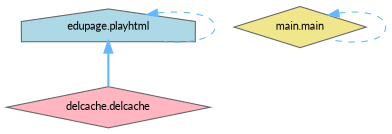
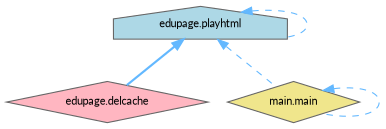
none -> (251, 67)
(108, 107) -> (107, 102)
